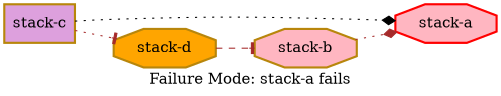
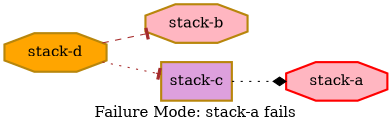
(93, 34) -> (129, 68)
(370, 37) -> none
